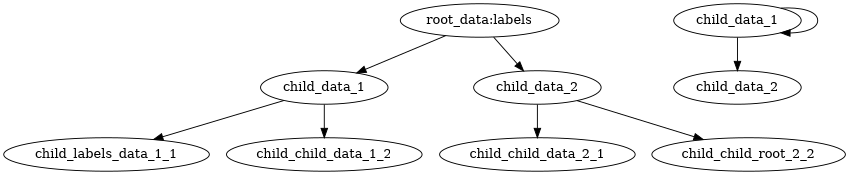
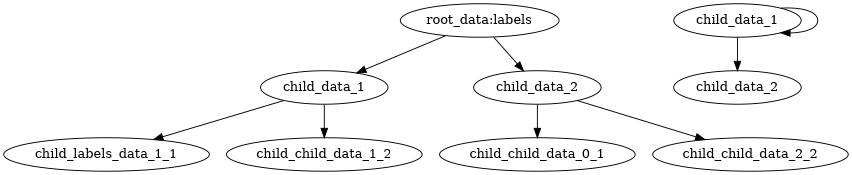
(537, 154) -> (537, 154)
(749, 154) -> (750, 154)
